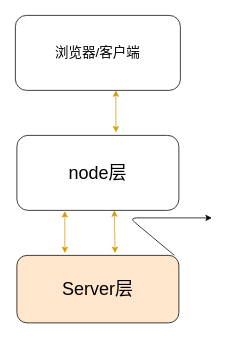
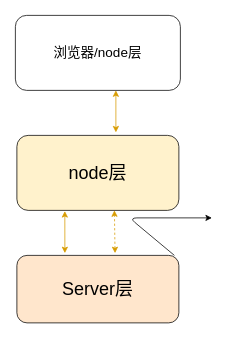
(98, 53) -> (98, 53)
(98, 173) -> (98, 173)
(115, 231) -> (115, 231)
